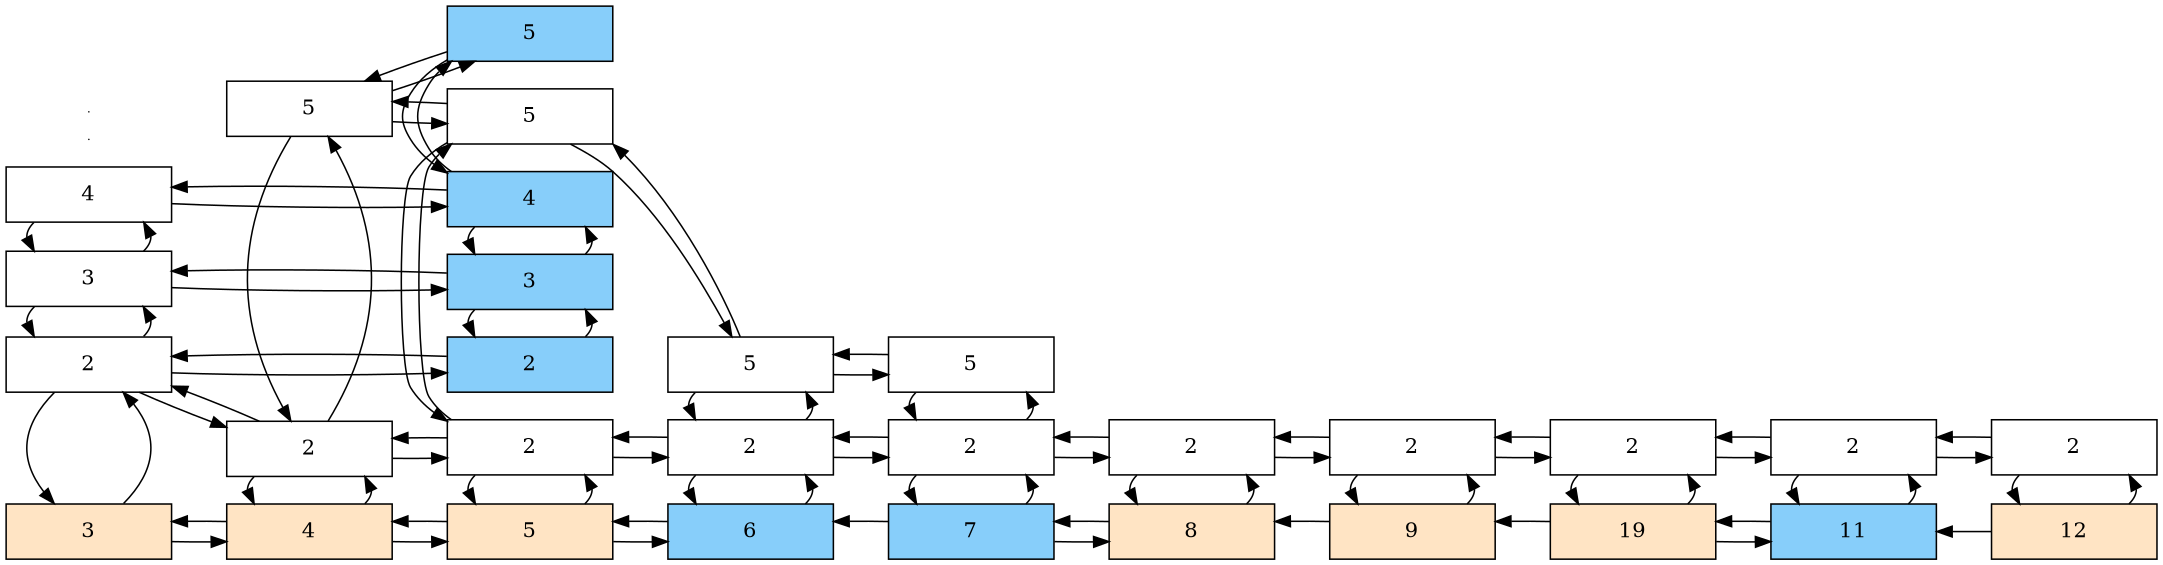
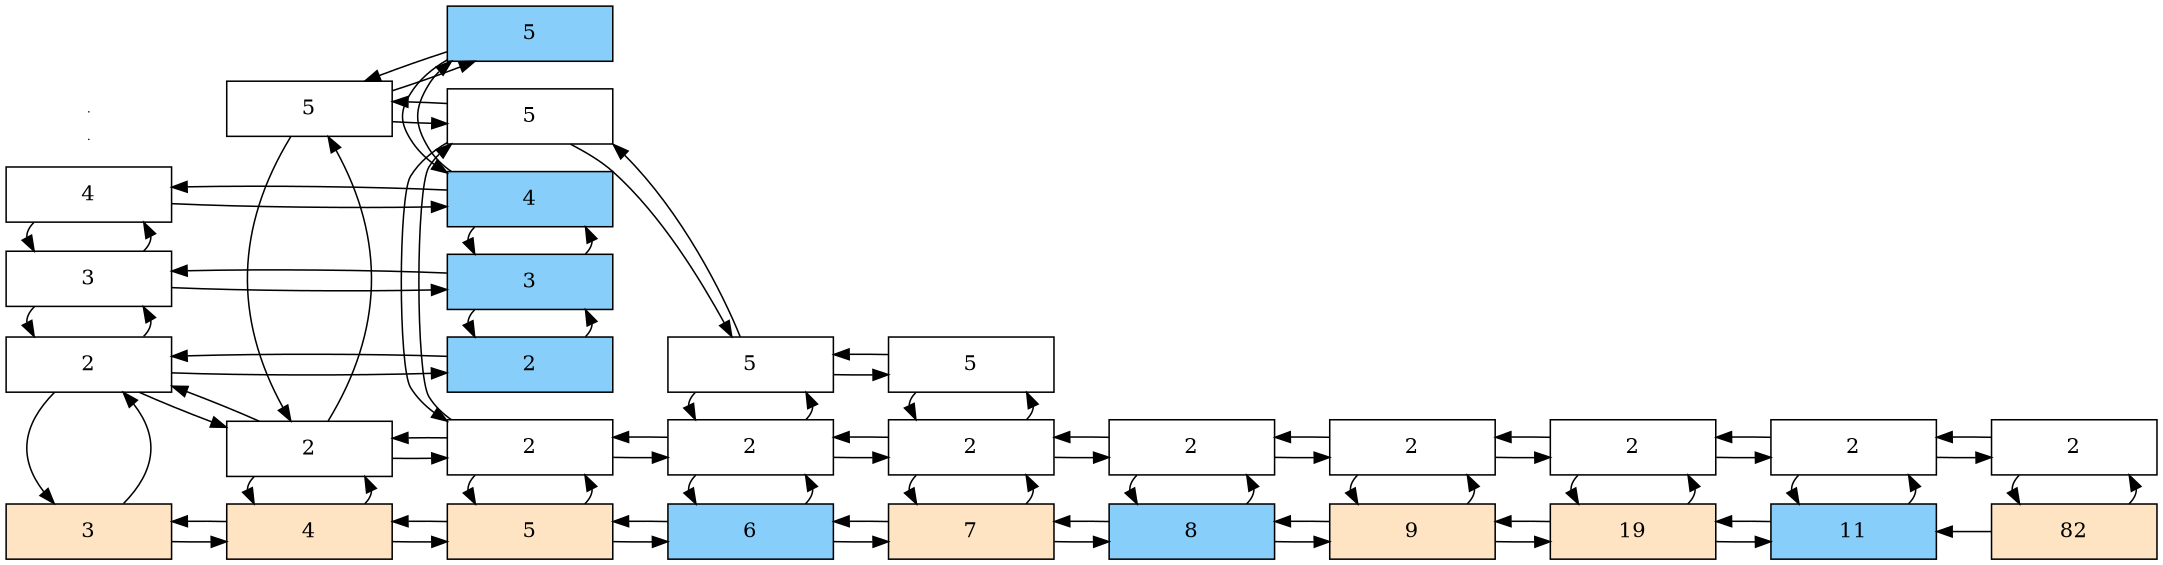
(971, 532) -> (971, 532)
(1192, 532) -> (1192, 532)
(2074, 532) -> (2074, 532)
none -> (853, 542)
none -> (1294, 542)
none -> (1515, 542)
